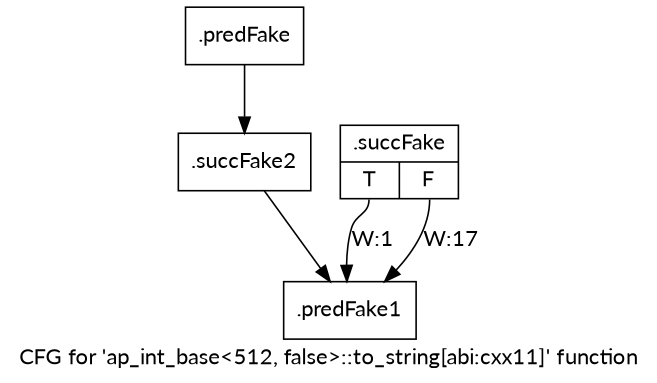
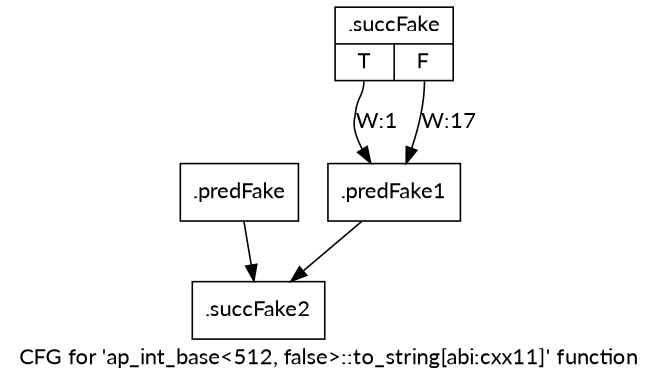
(293, 230) -> (333, 246)
